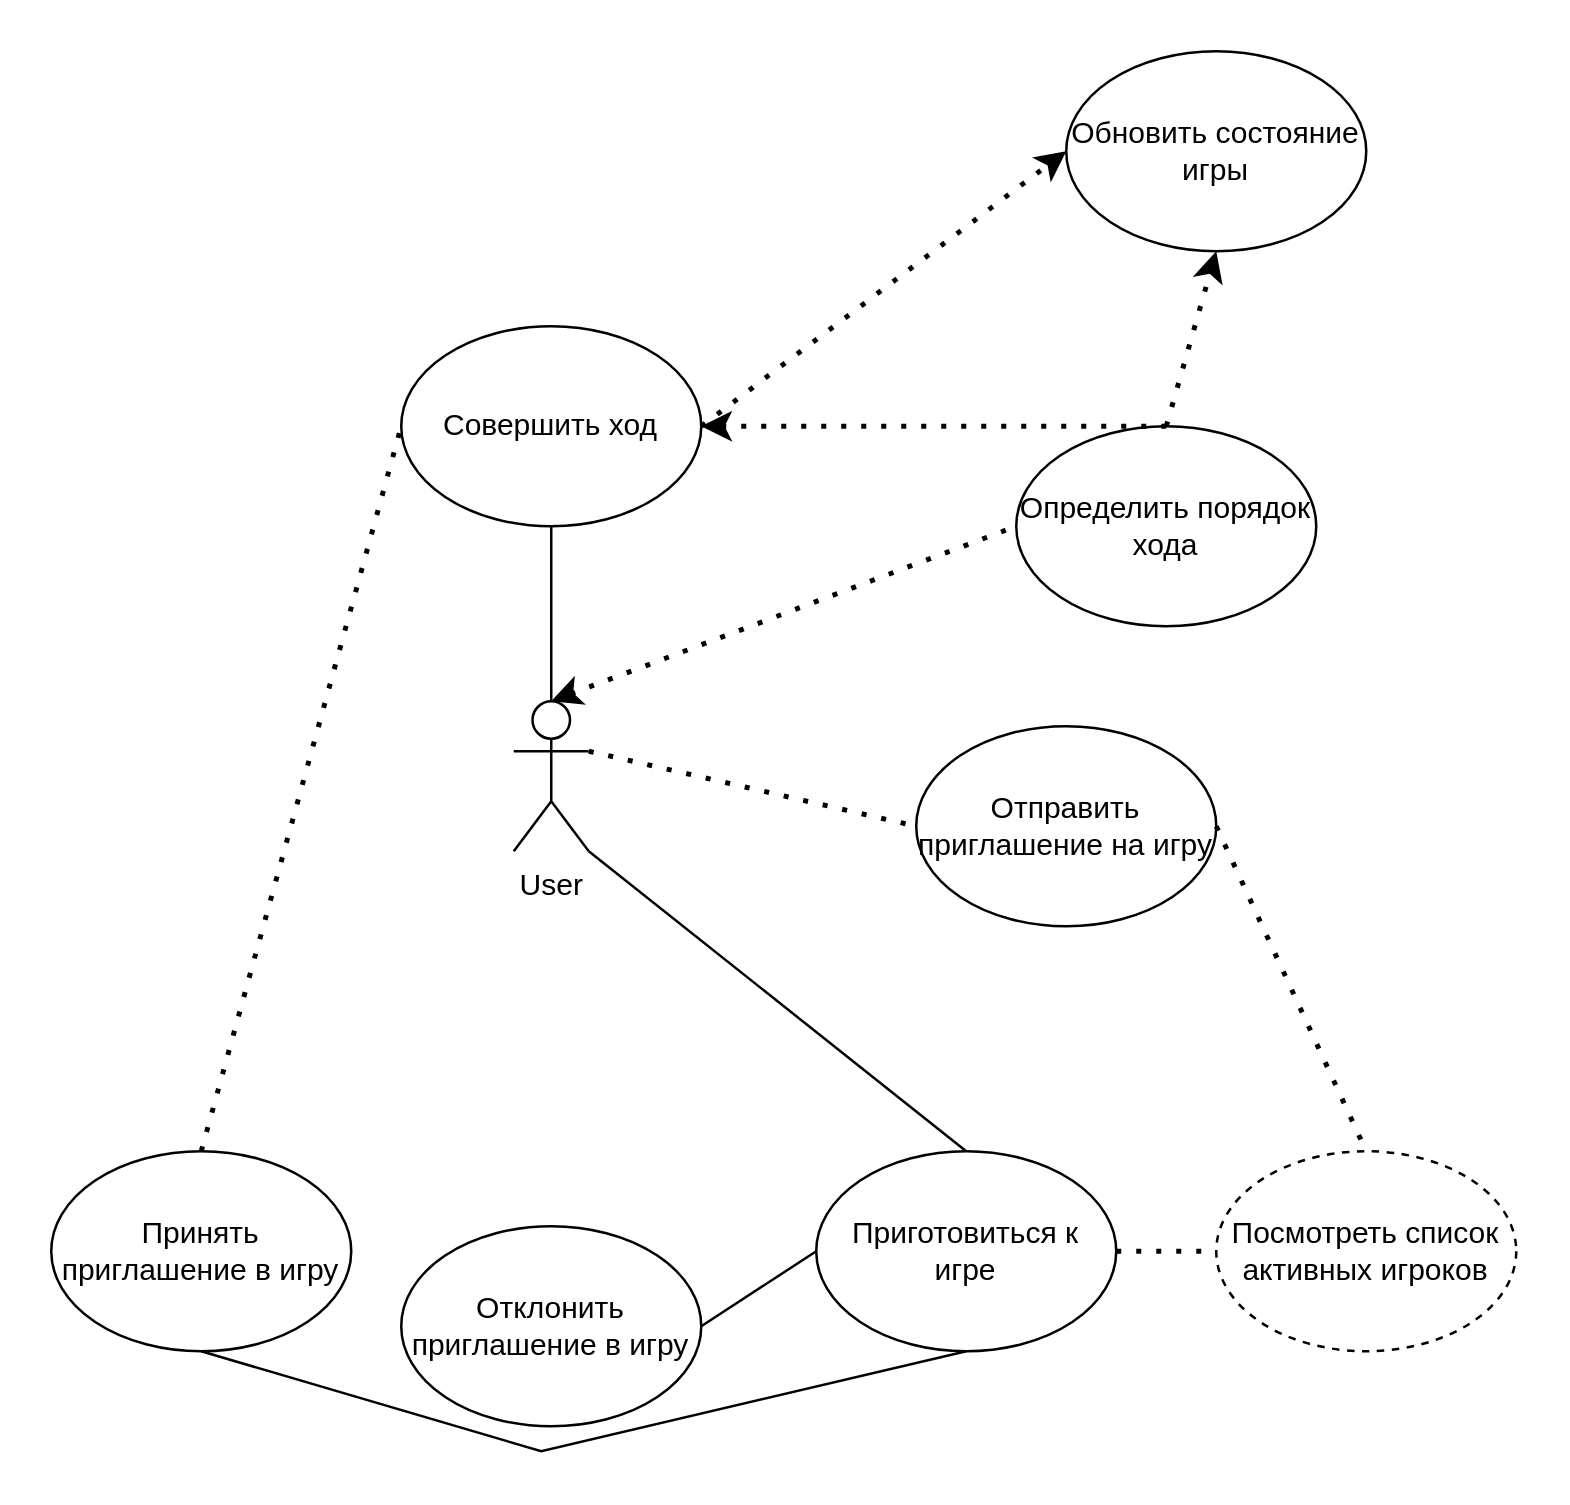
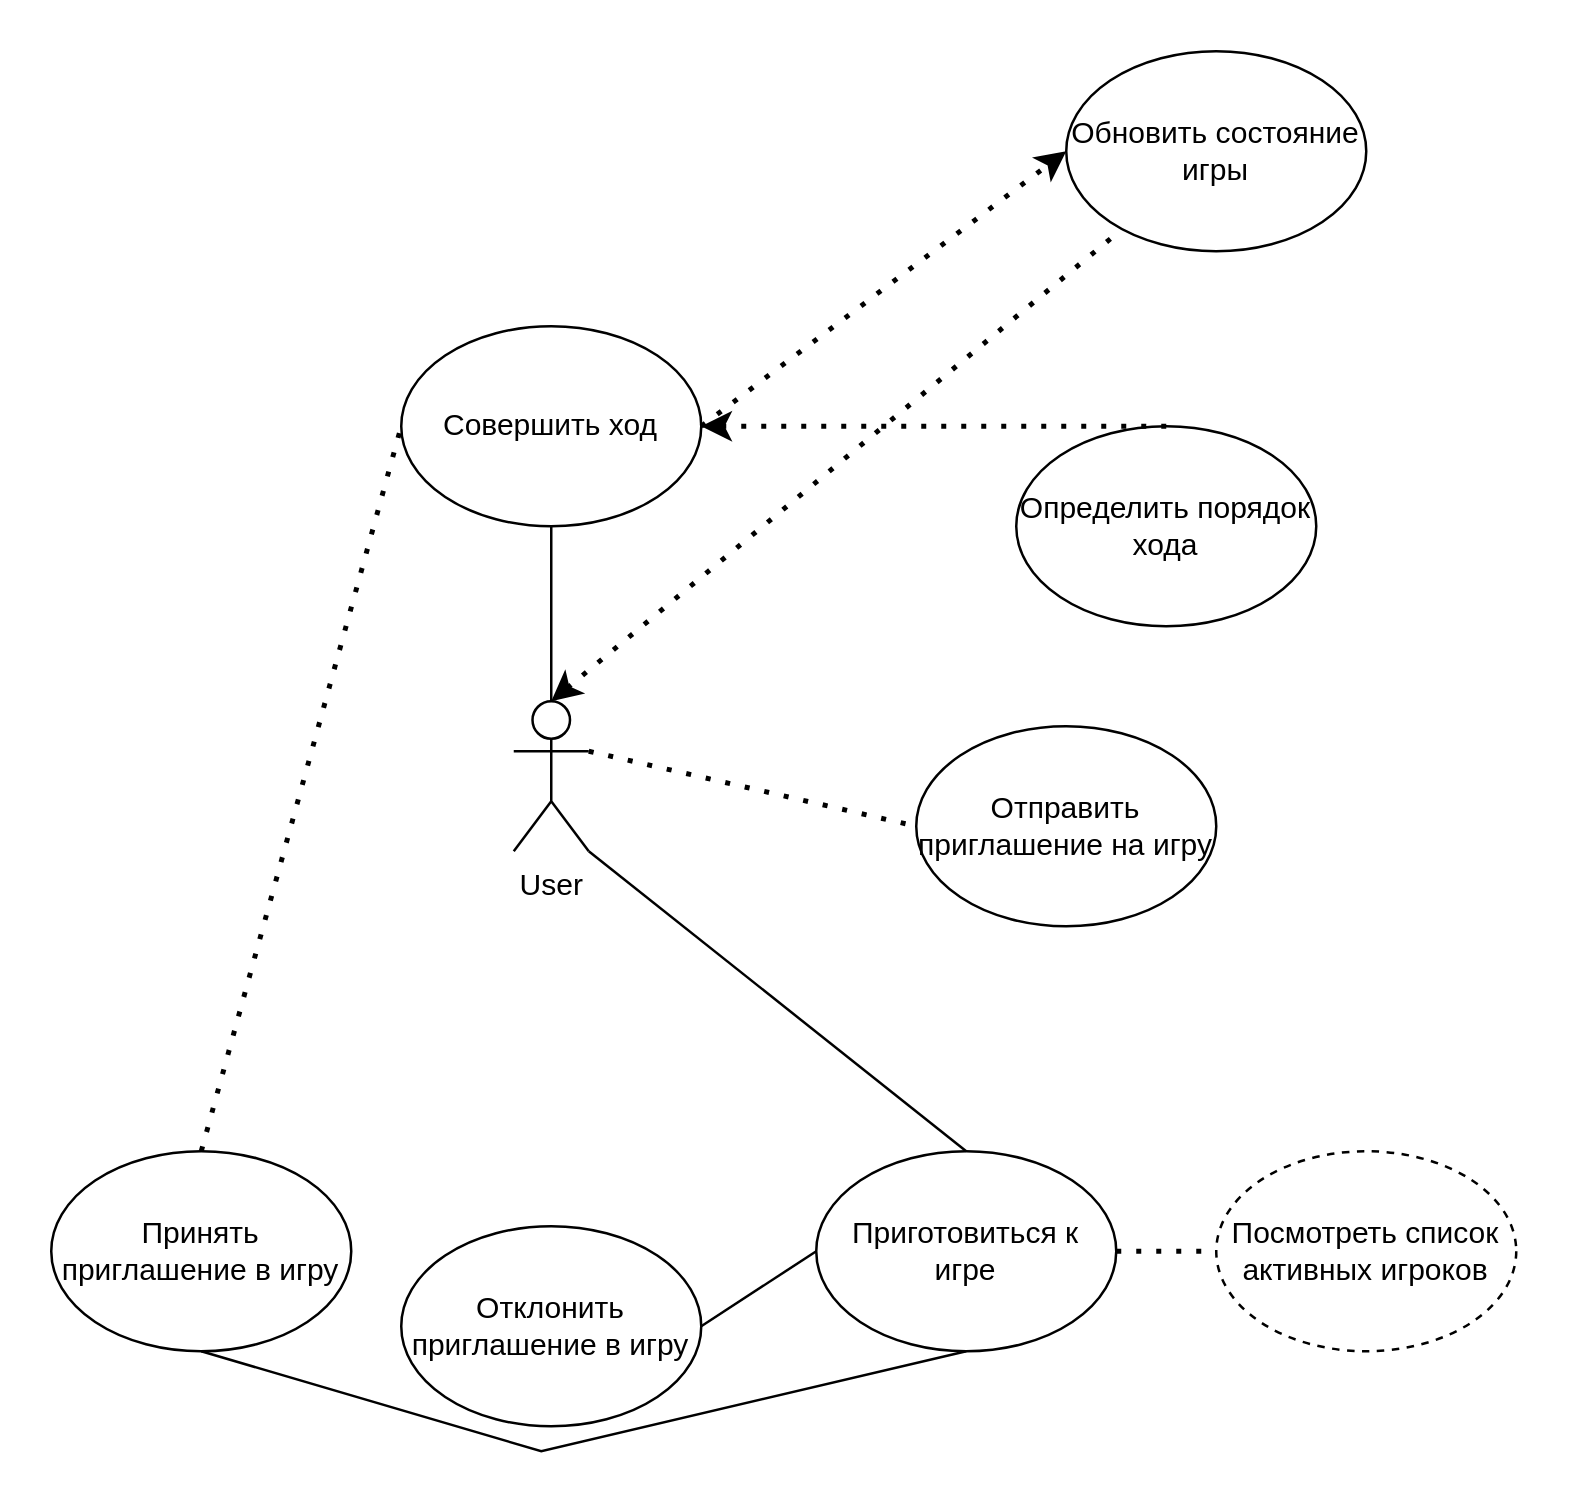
(1172, 405) -> none
(582, 690) -> (576, 680)
(1242, 883) -> none
